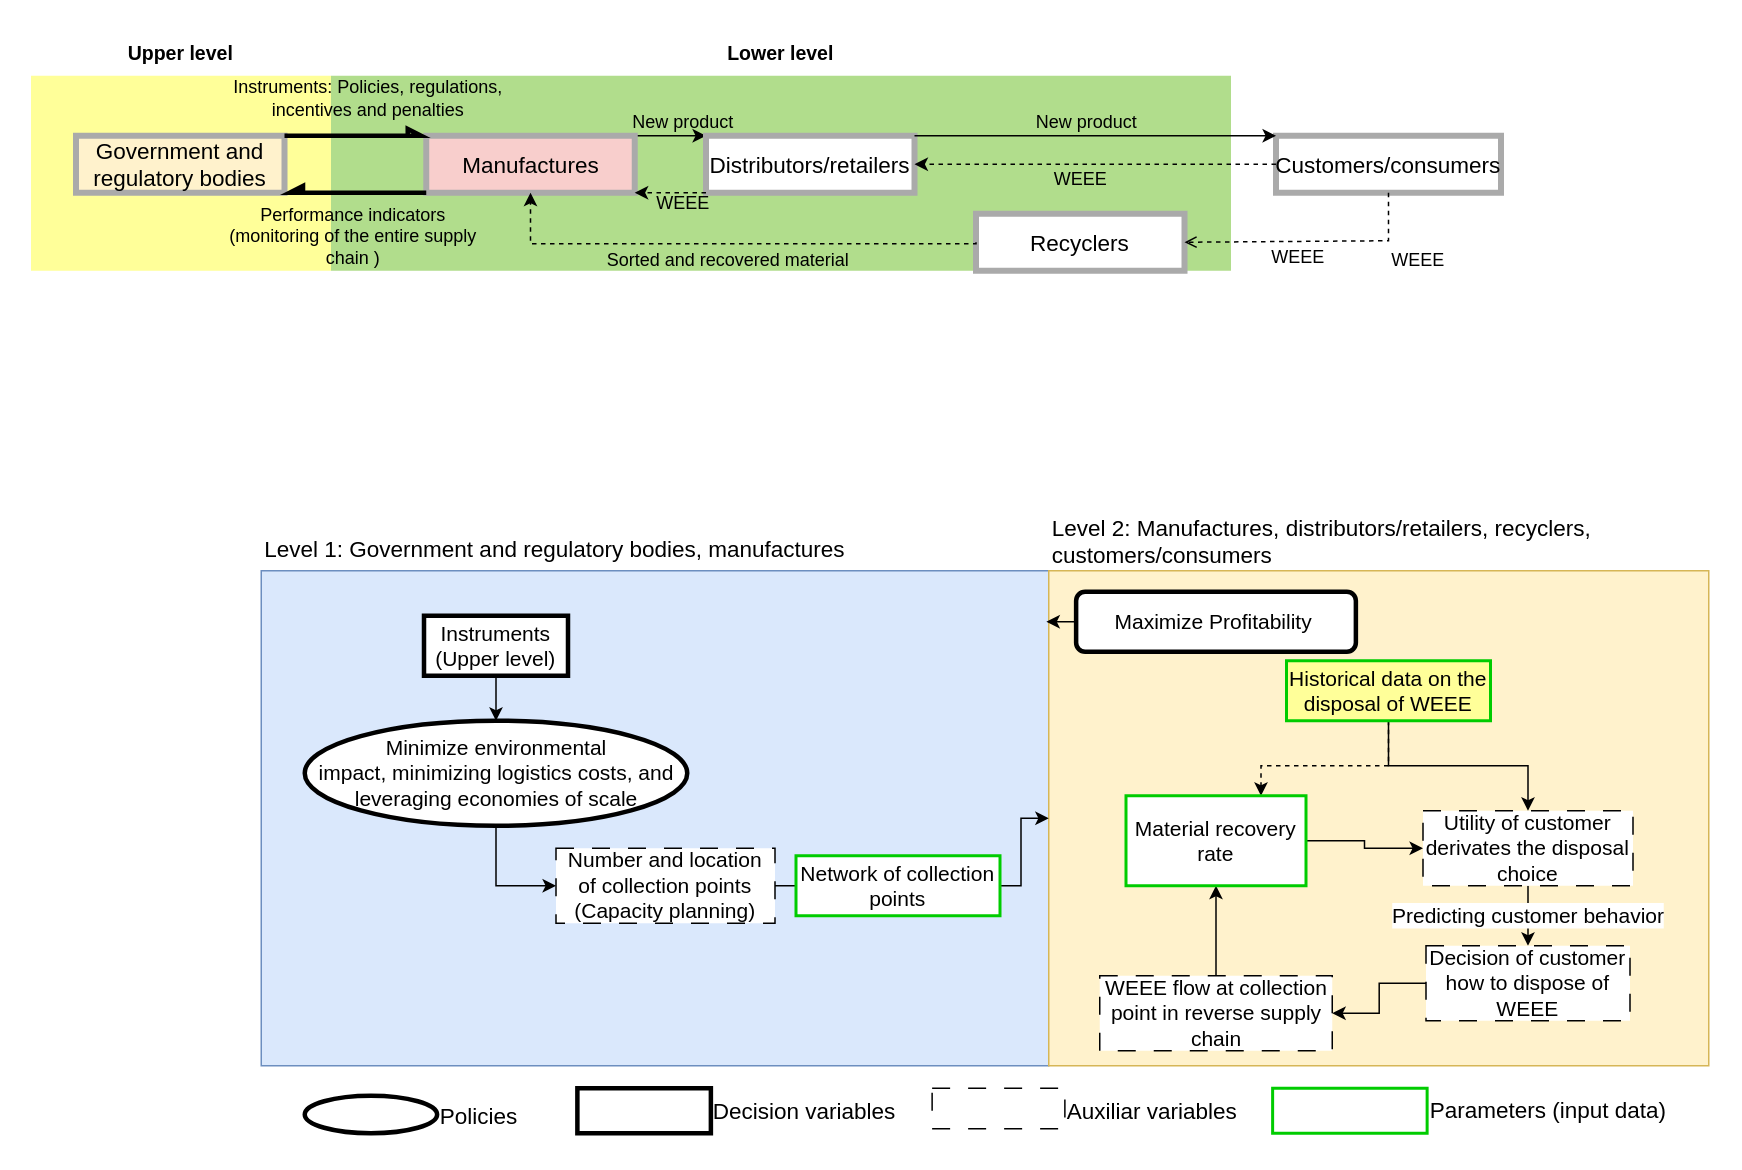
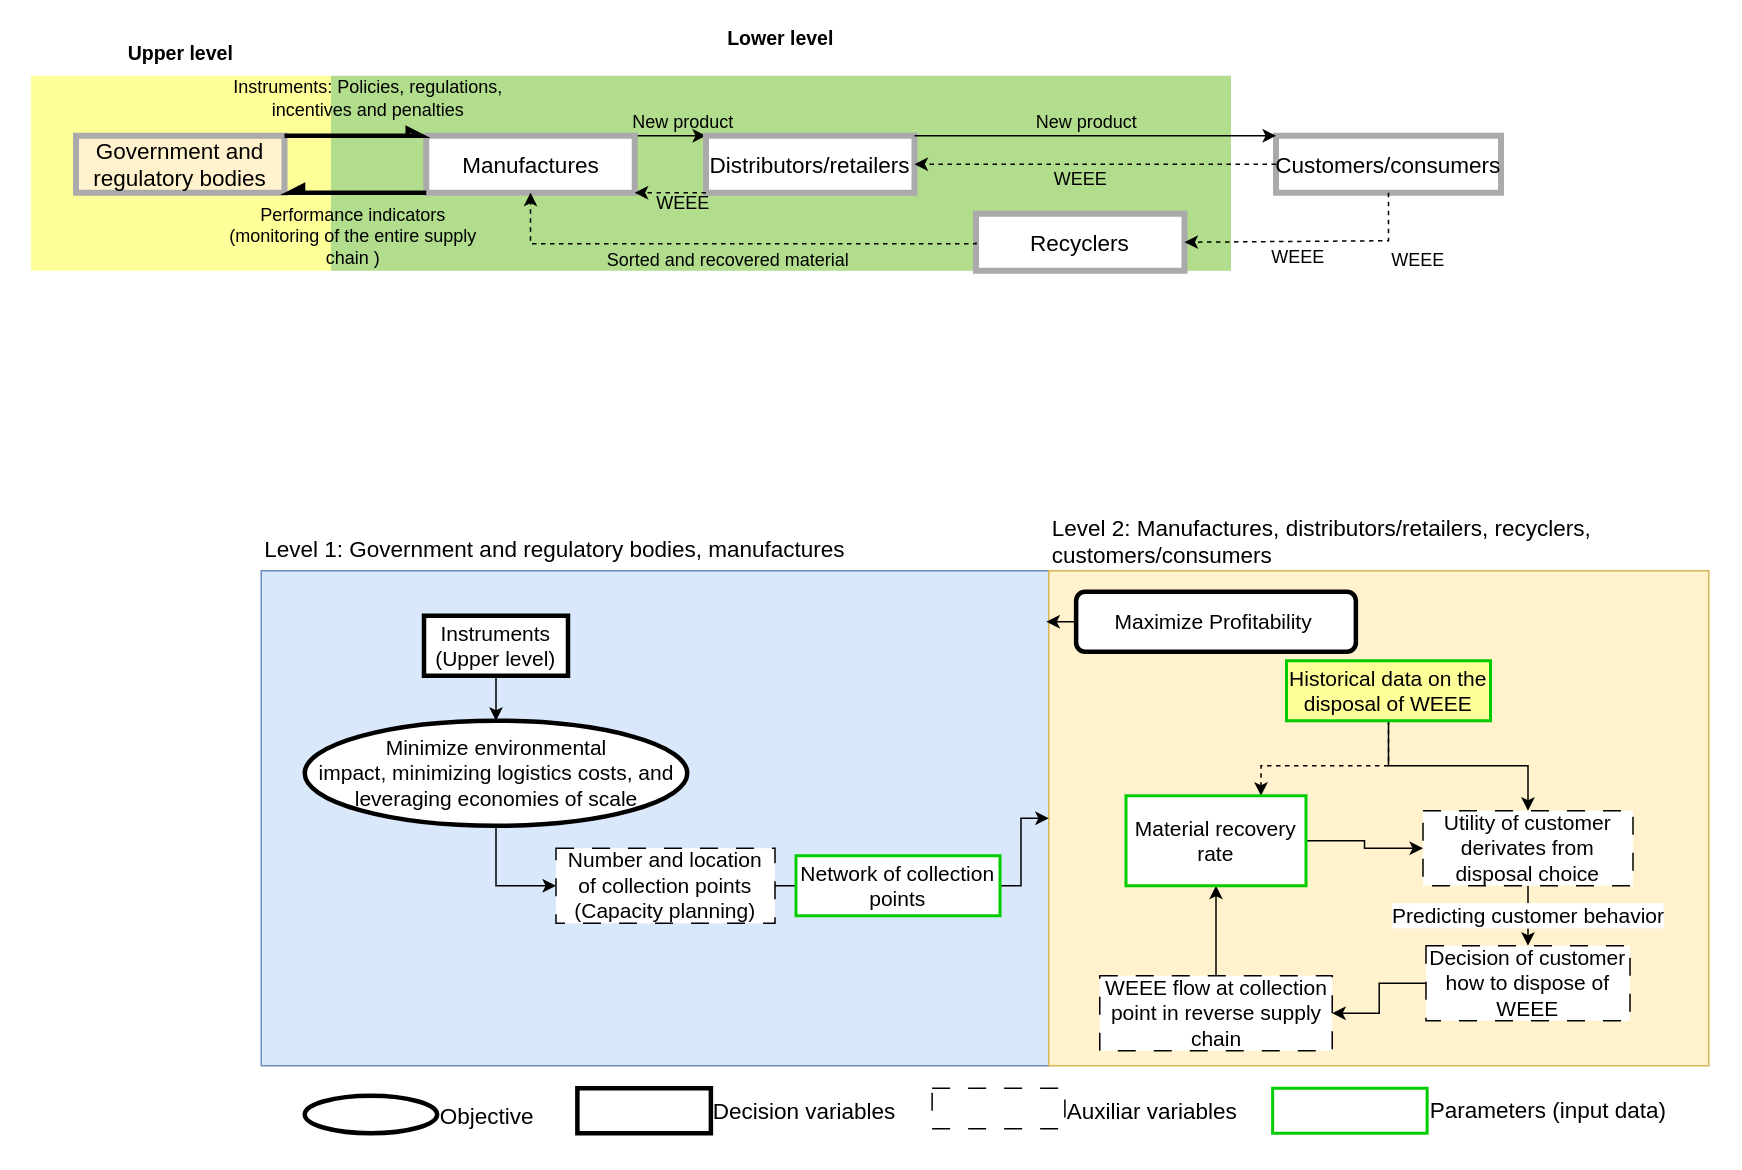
(781, 53) -> (781, 38)
(530, 164) -> (530, 164)
(1193, 242) -> (1196, 242)
(1528, 848) -> (1528, 848)
(482, 1115) -> (494, 1115)
